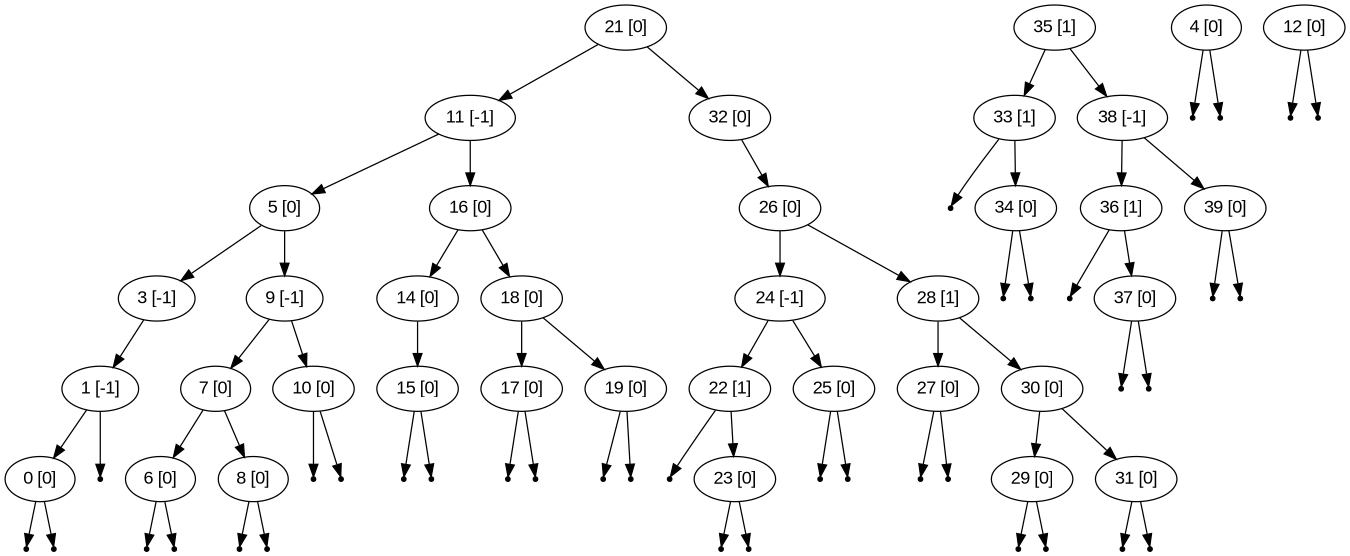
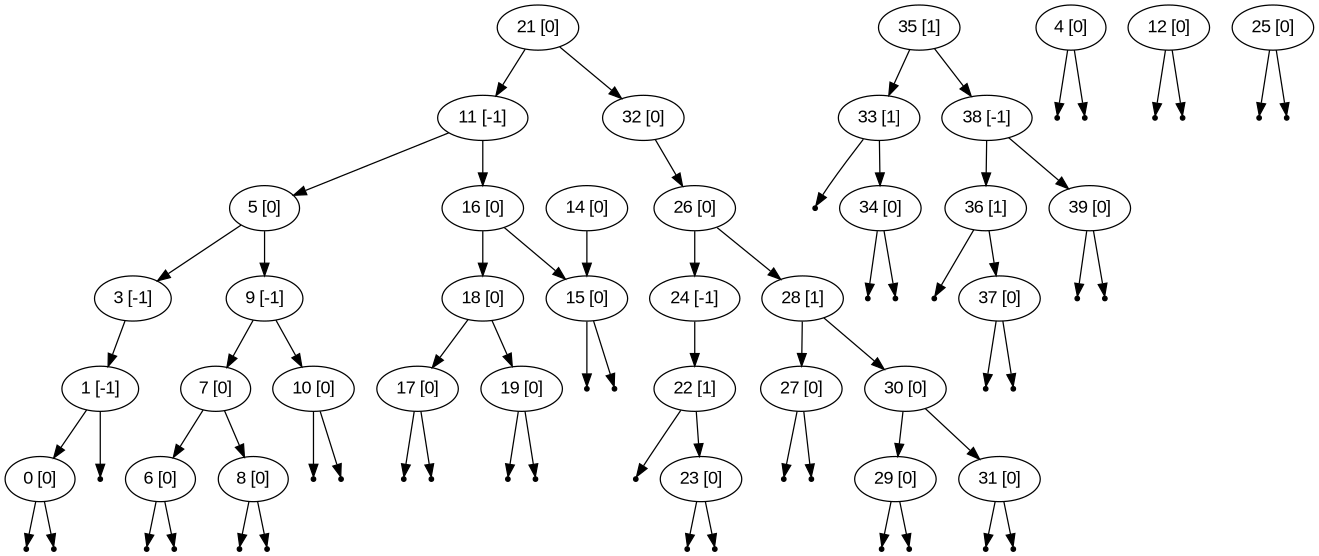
(447, 248) -> (530, 249)
(804, 338) -> none
